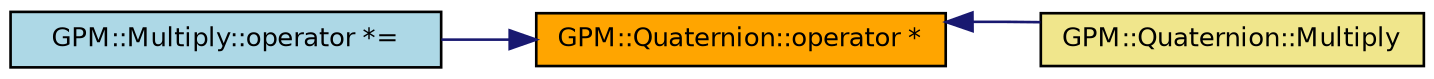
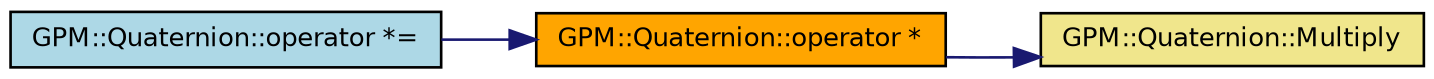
(1006, 22) -> (980, 57)
(226, 40) -> (226, 40)
